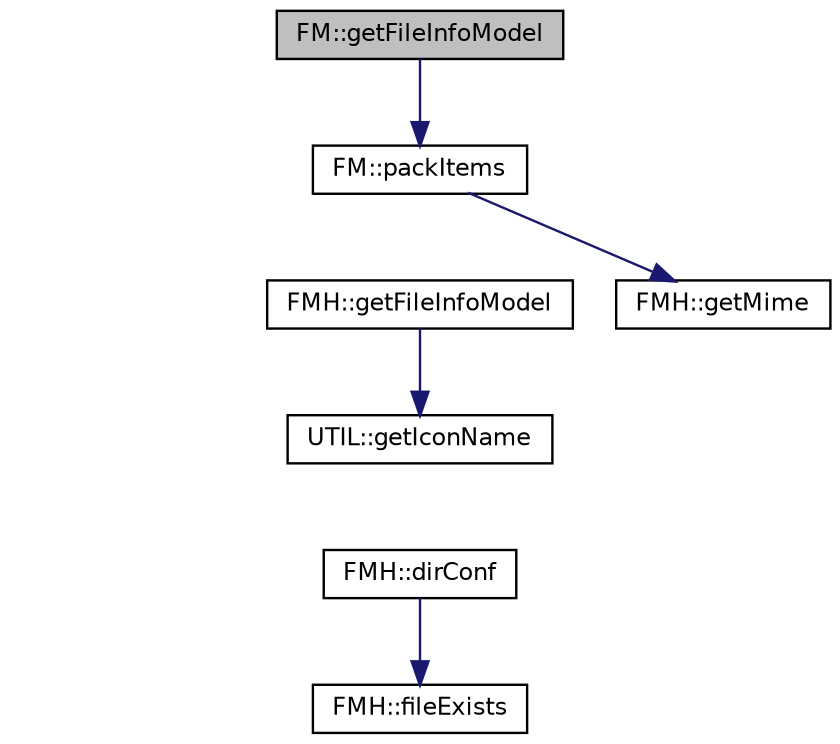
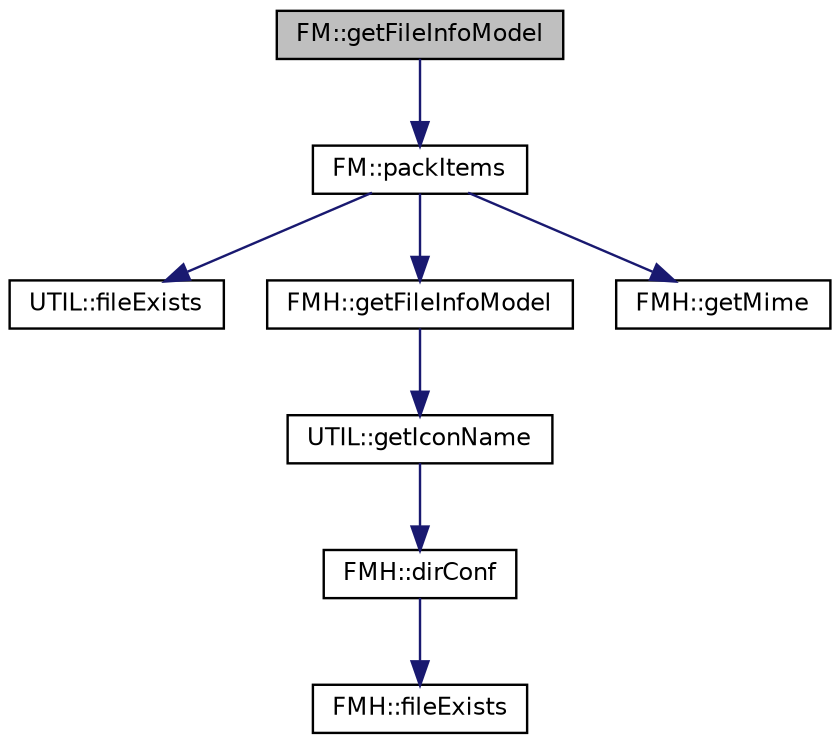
none -> (420, 225)
none -> (117, 304)
none -> (420, 495)
